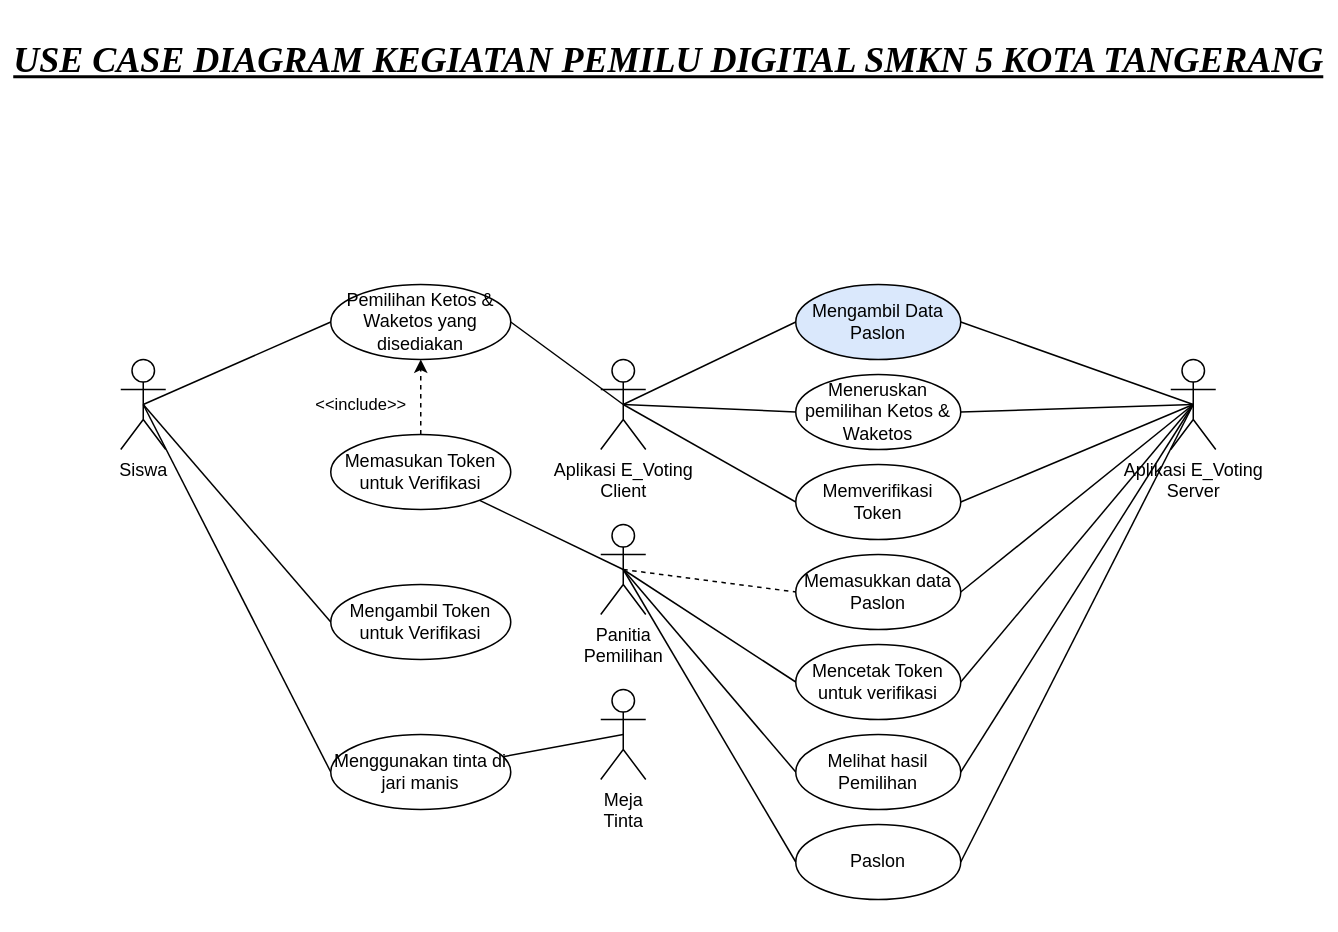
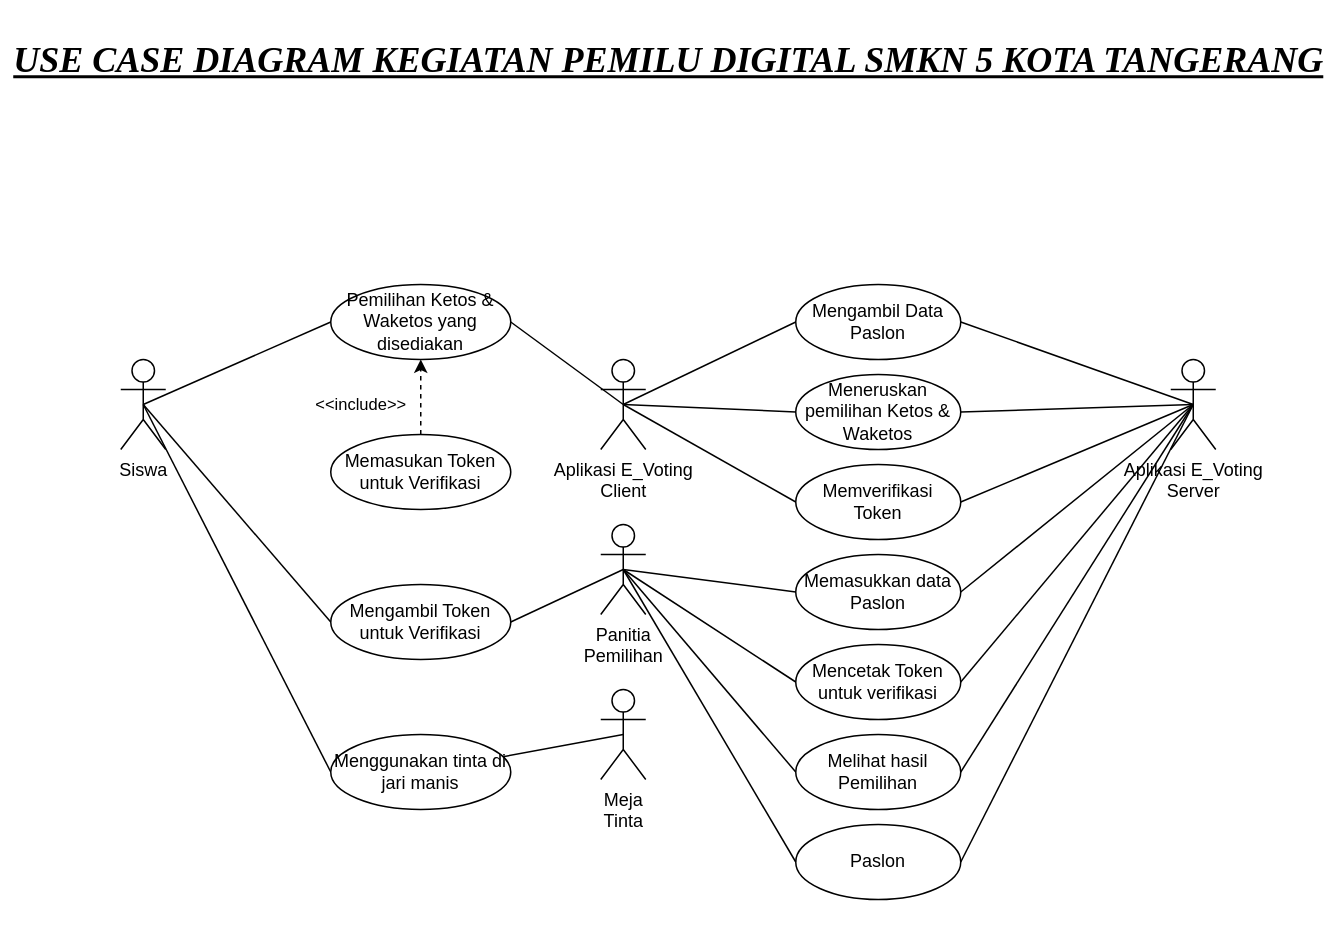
(878, 322) -> (878, 322)
(550, 534) -> (565, 596)
(711, 581) -> (711, 581)
